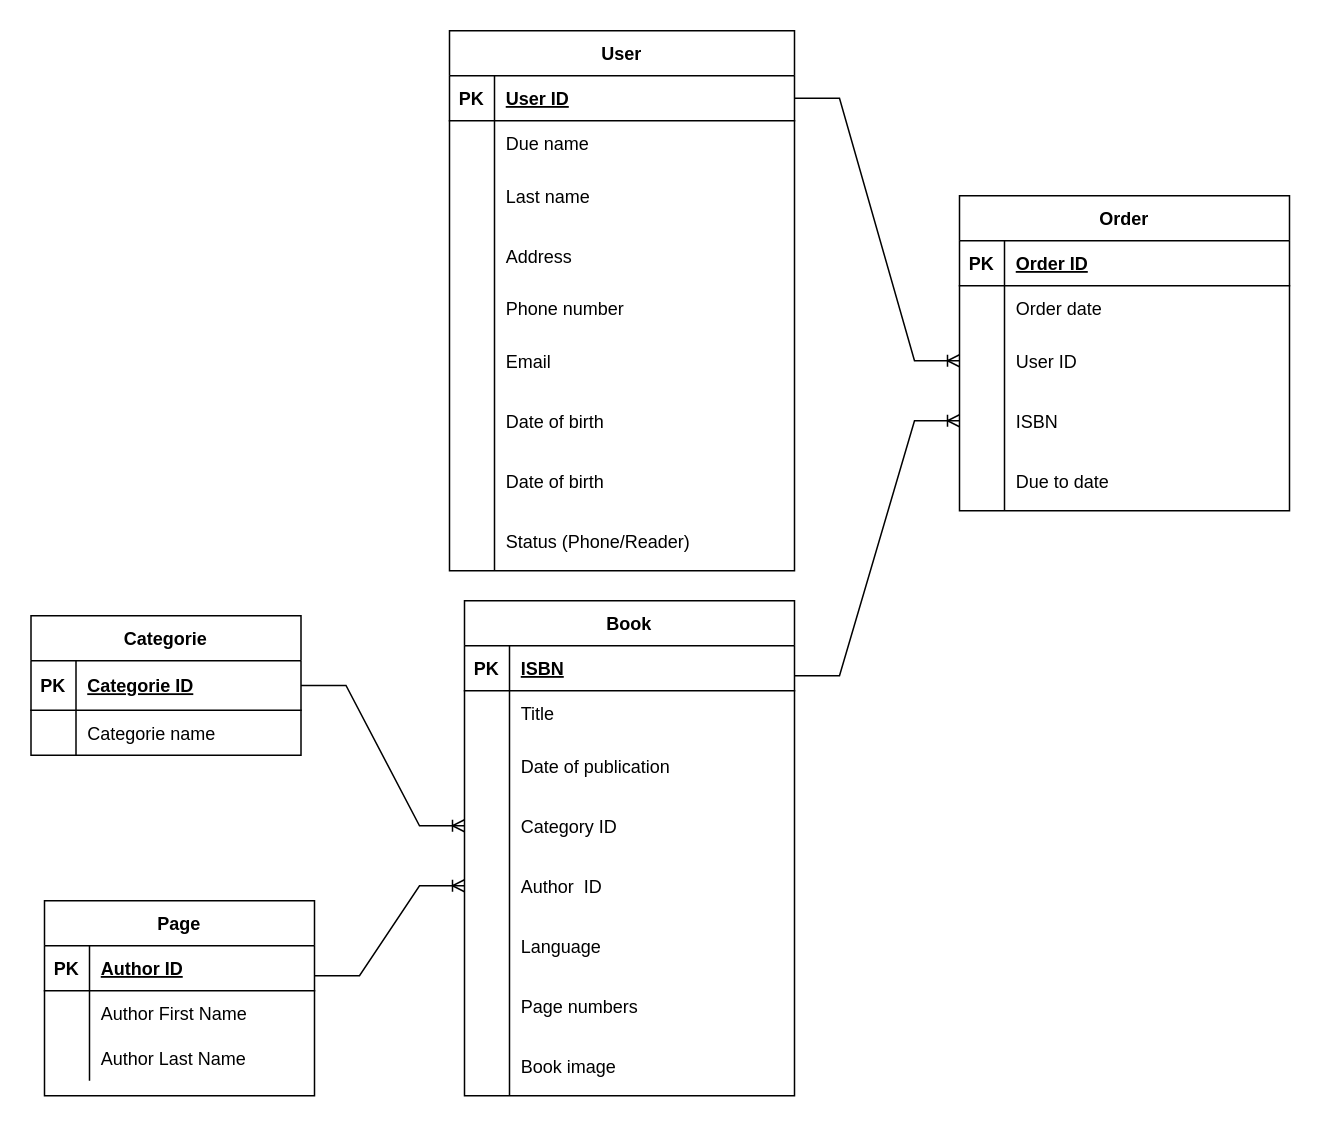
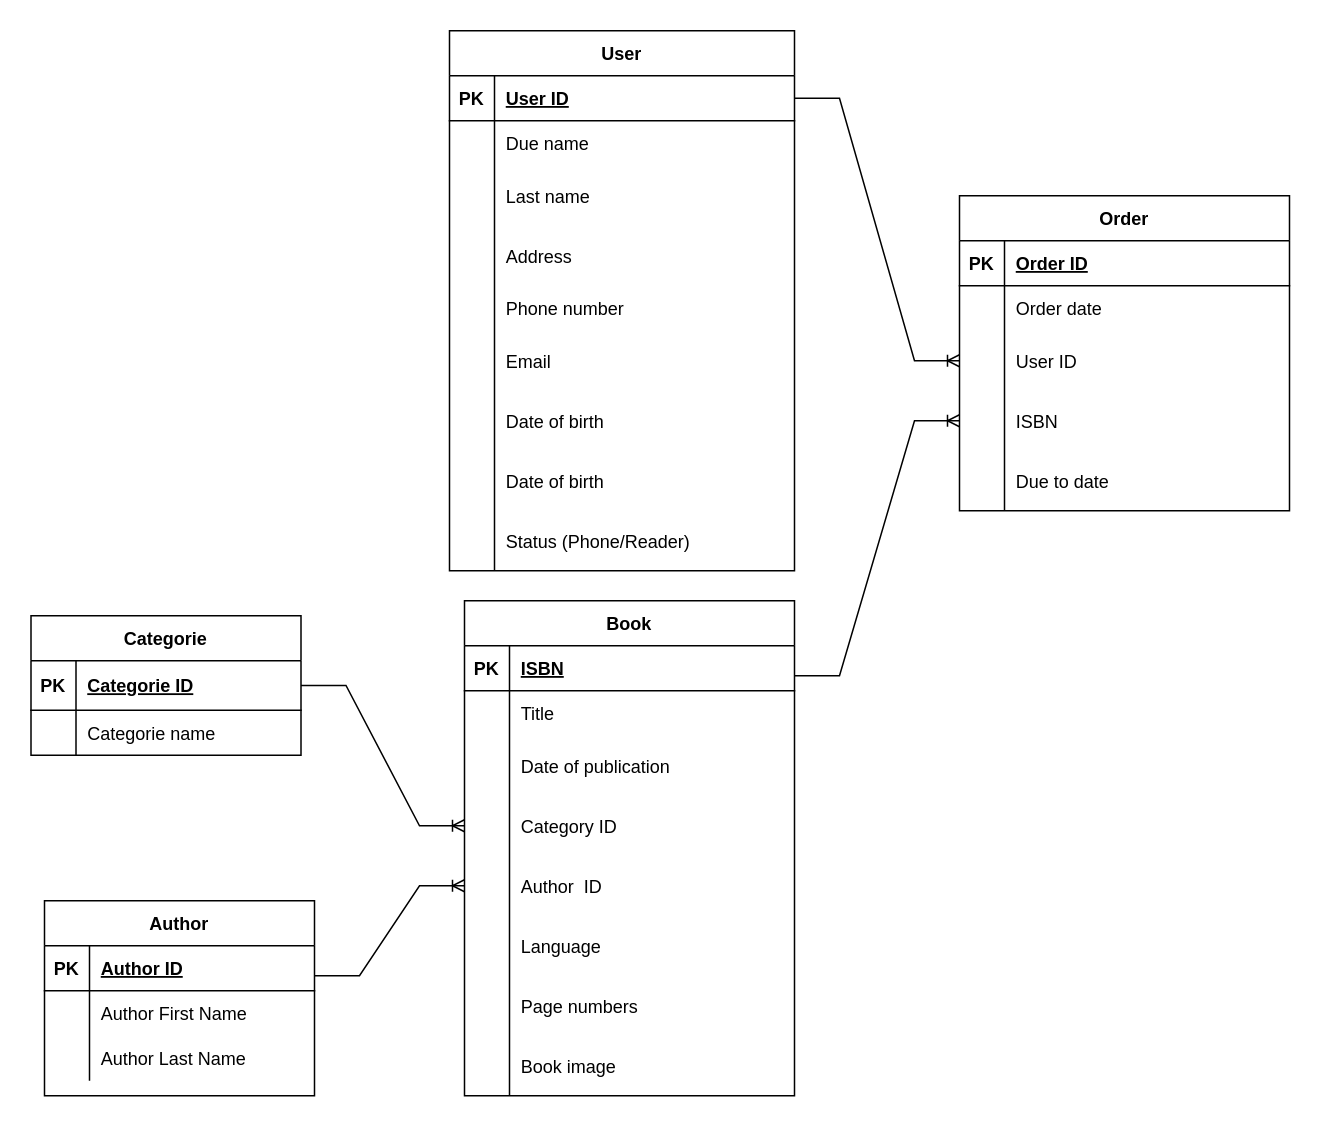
(179, 924) -> (179, 924)
